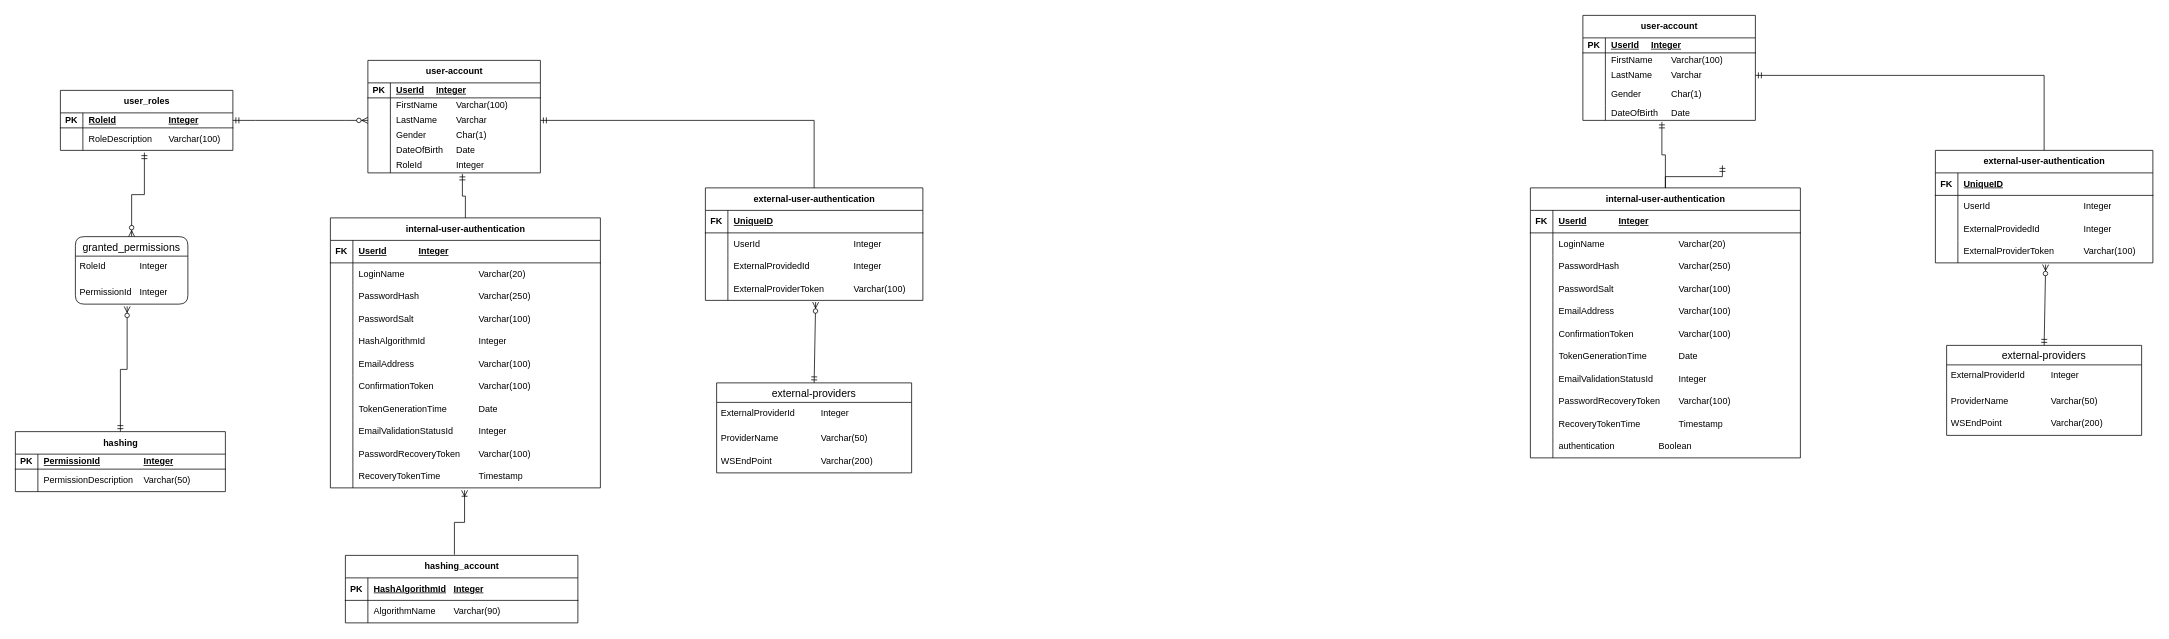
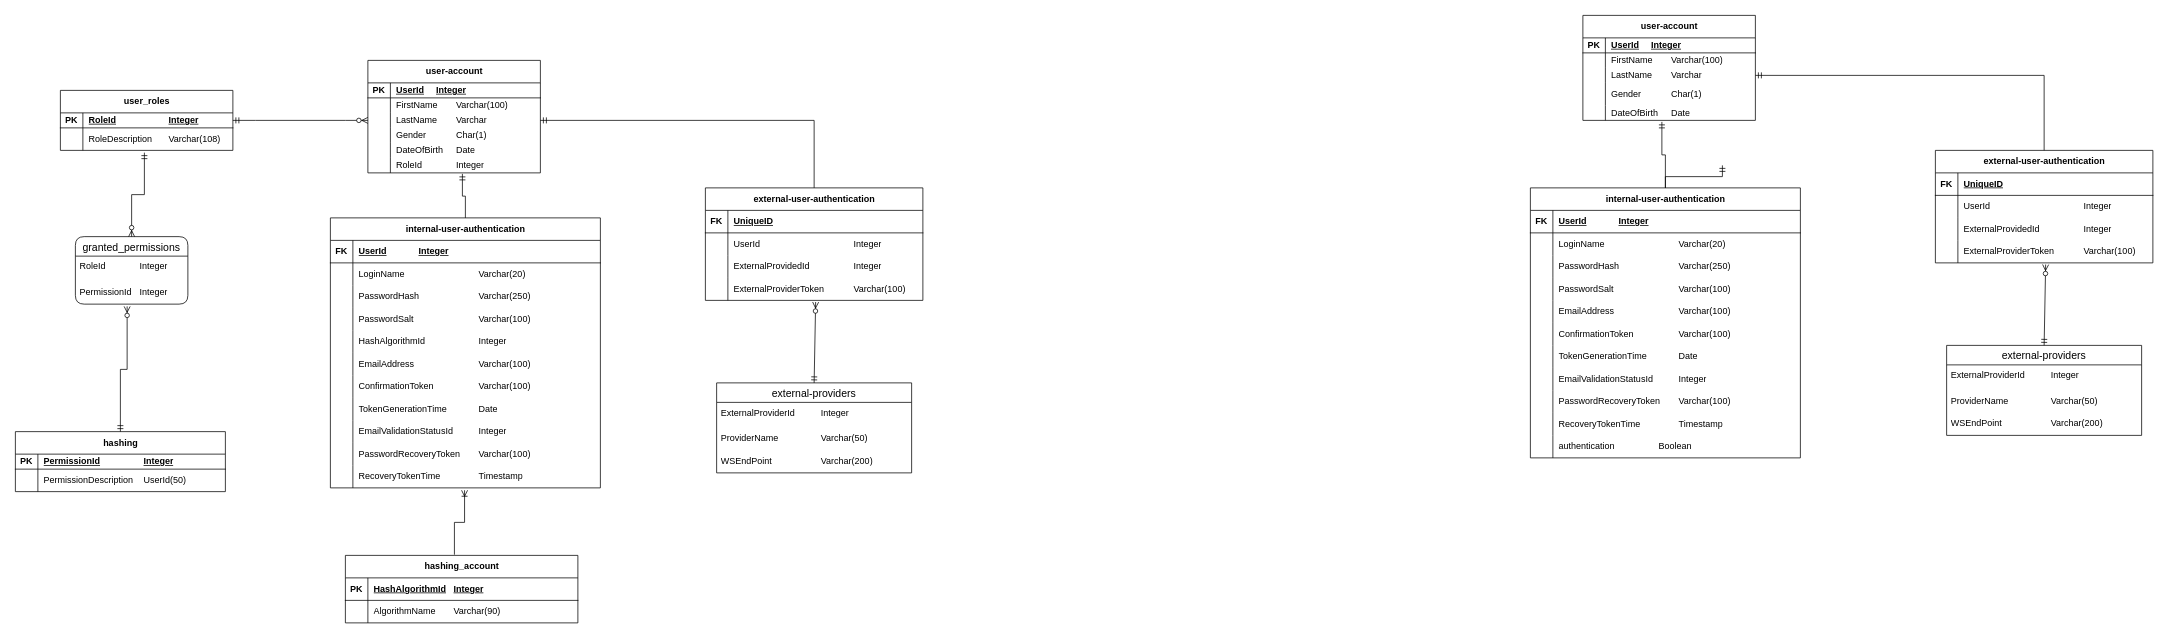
(156, 139) -> (156, 139)
(122, 480) -> (120, 480)
